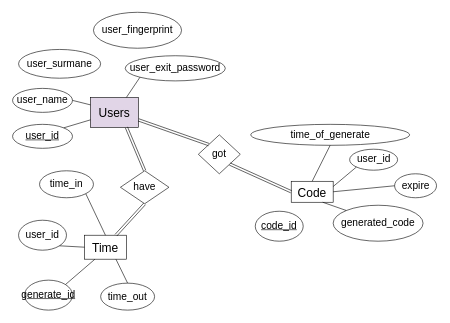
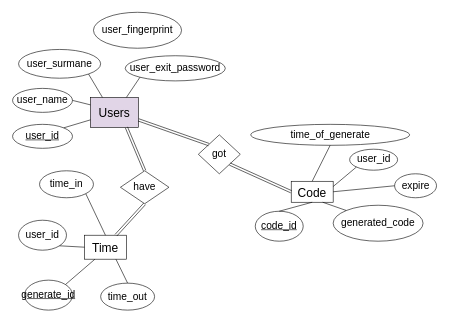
none -> (95, 85)
none -> (295, 207)
